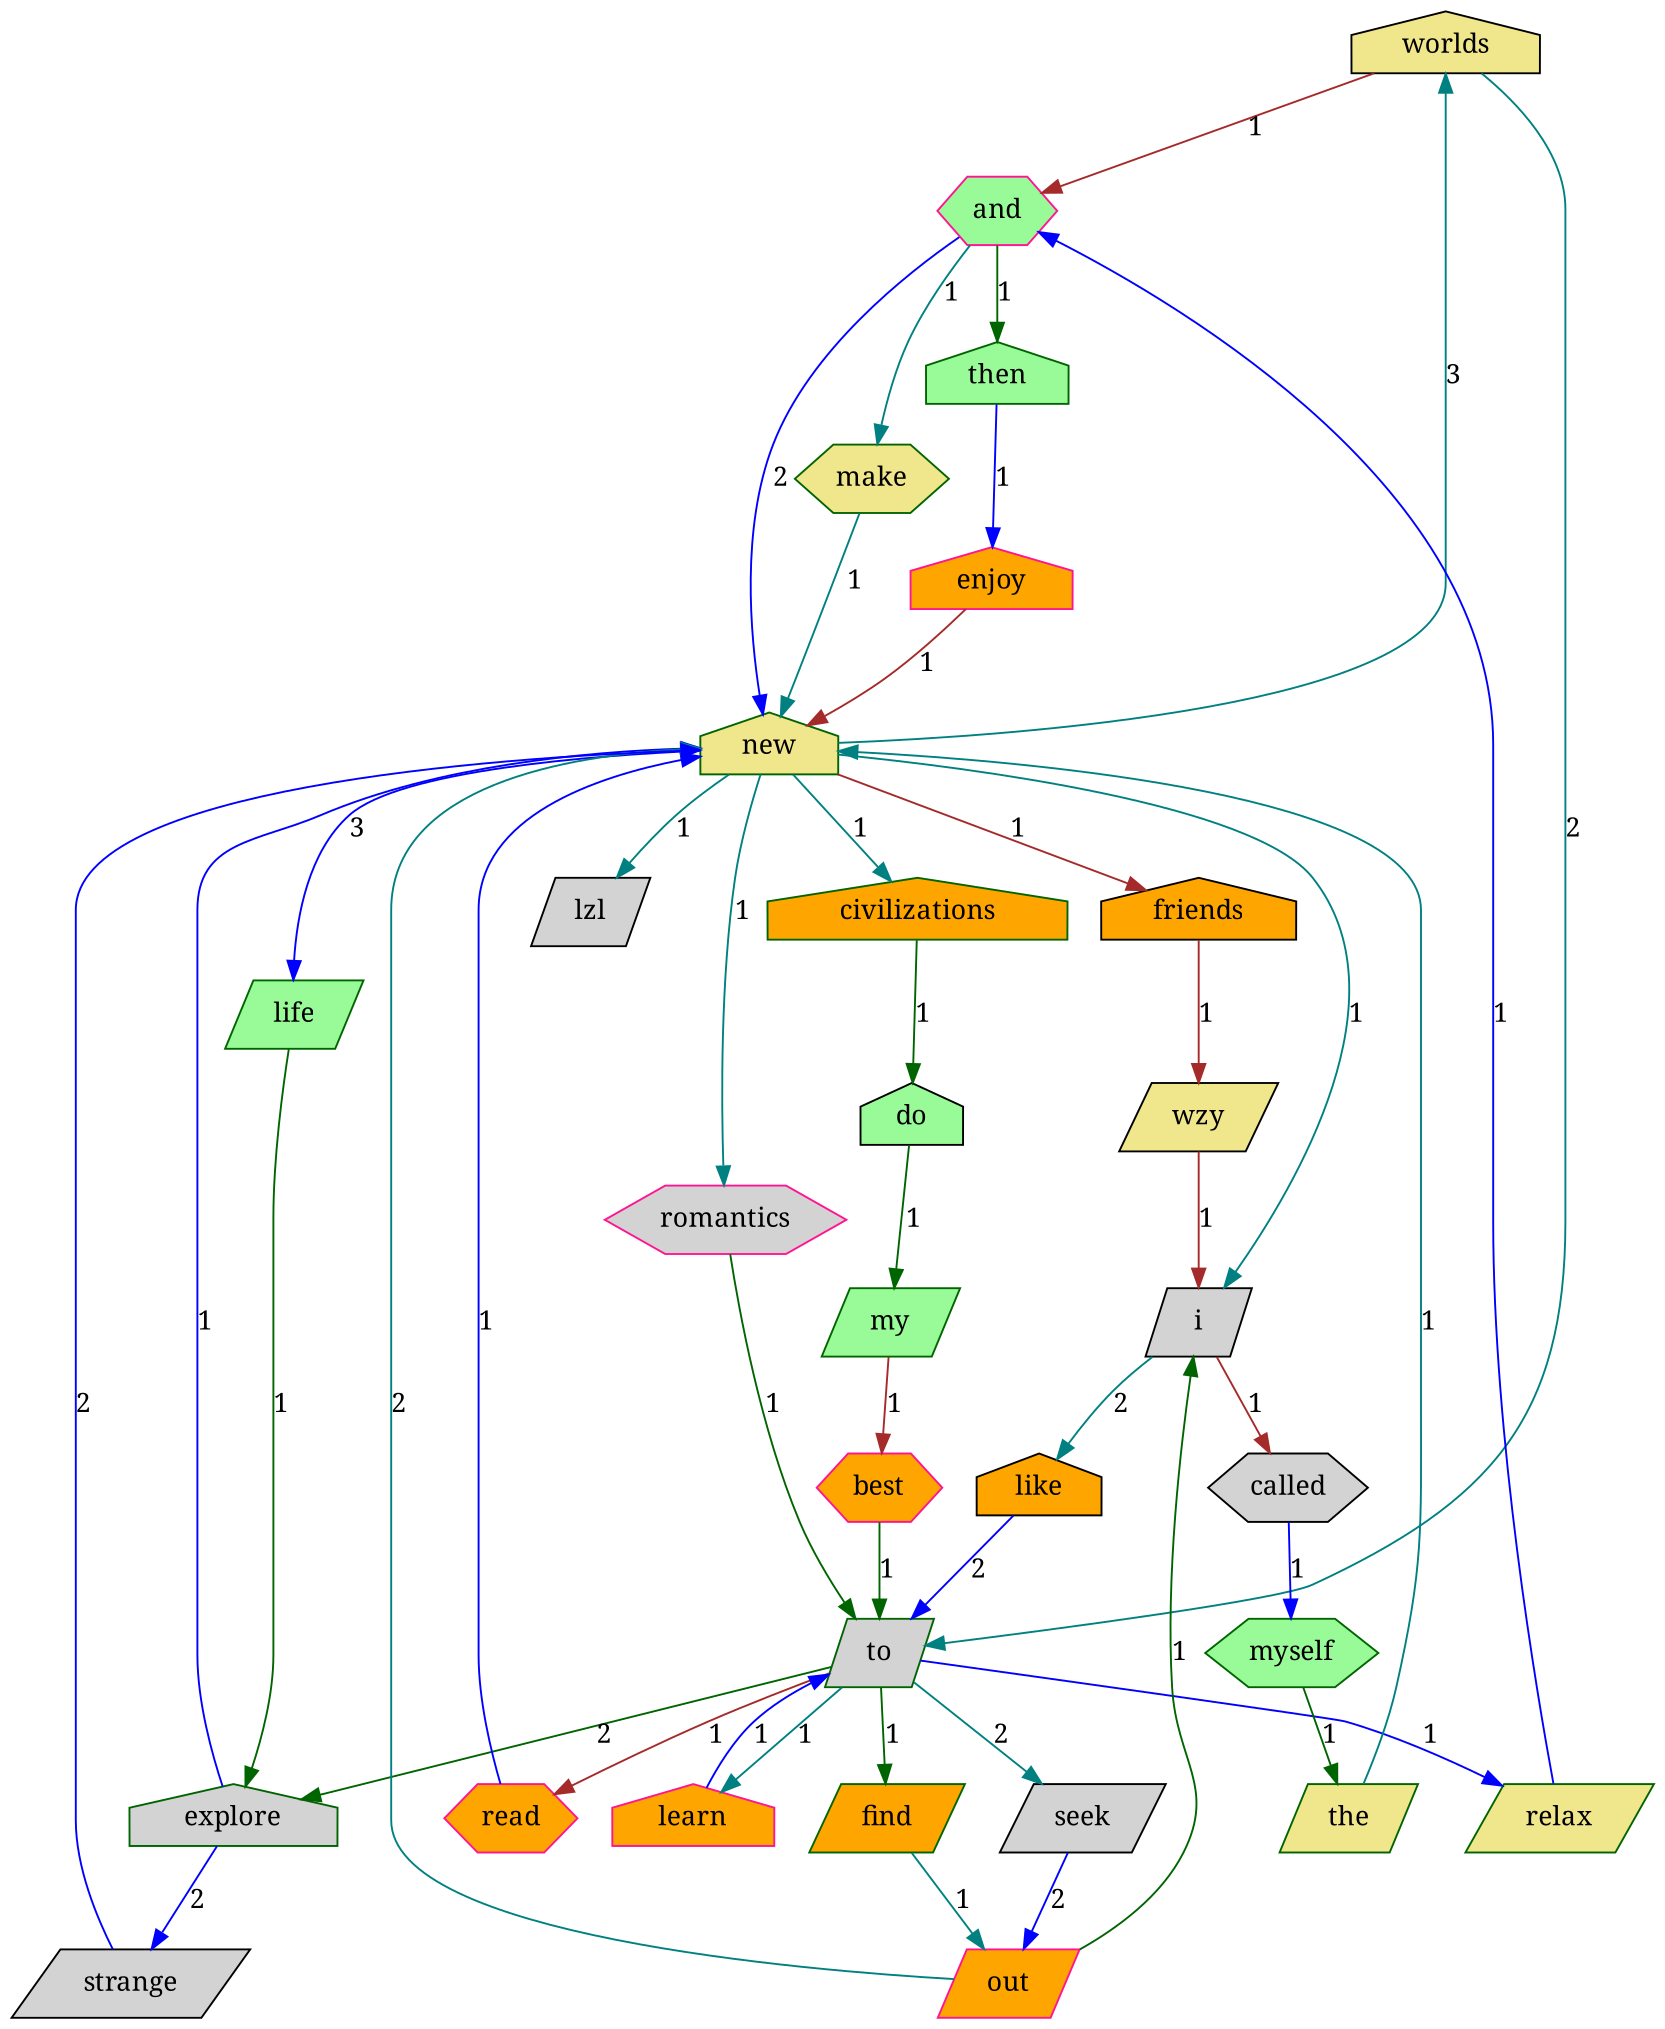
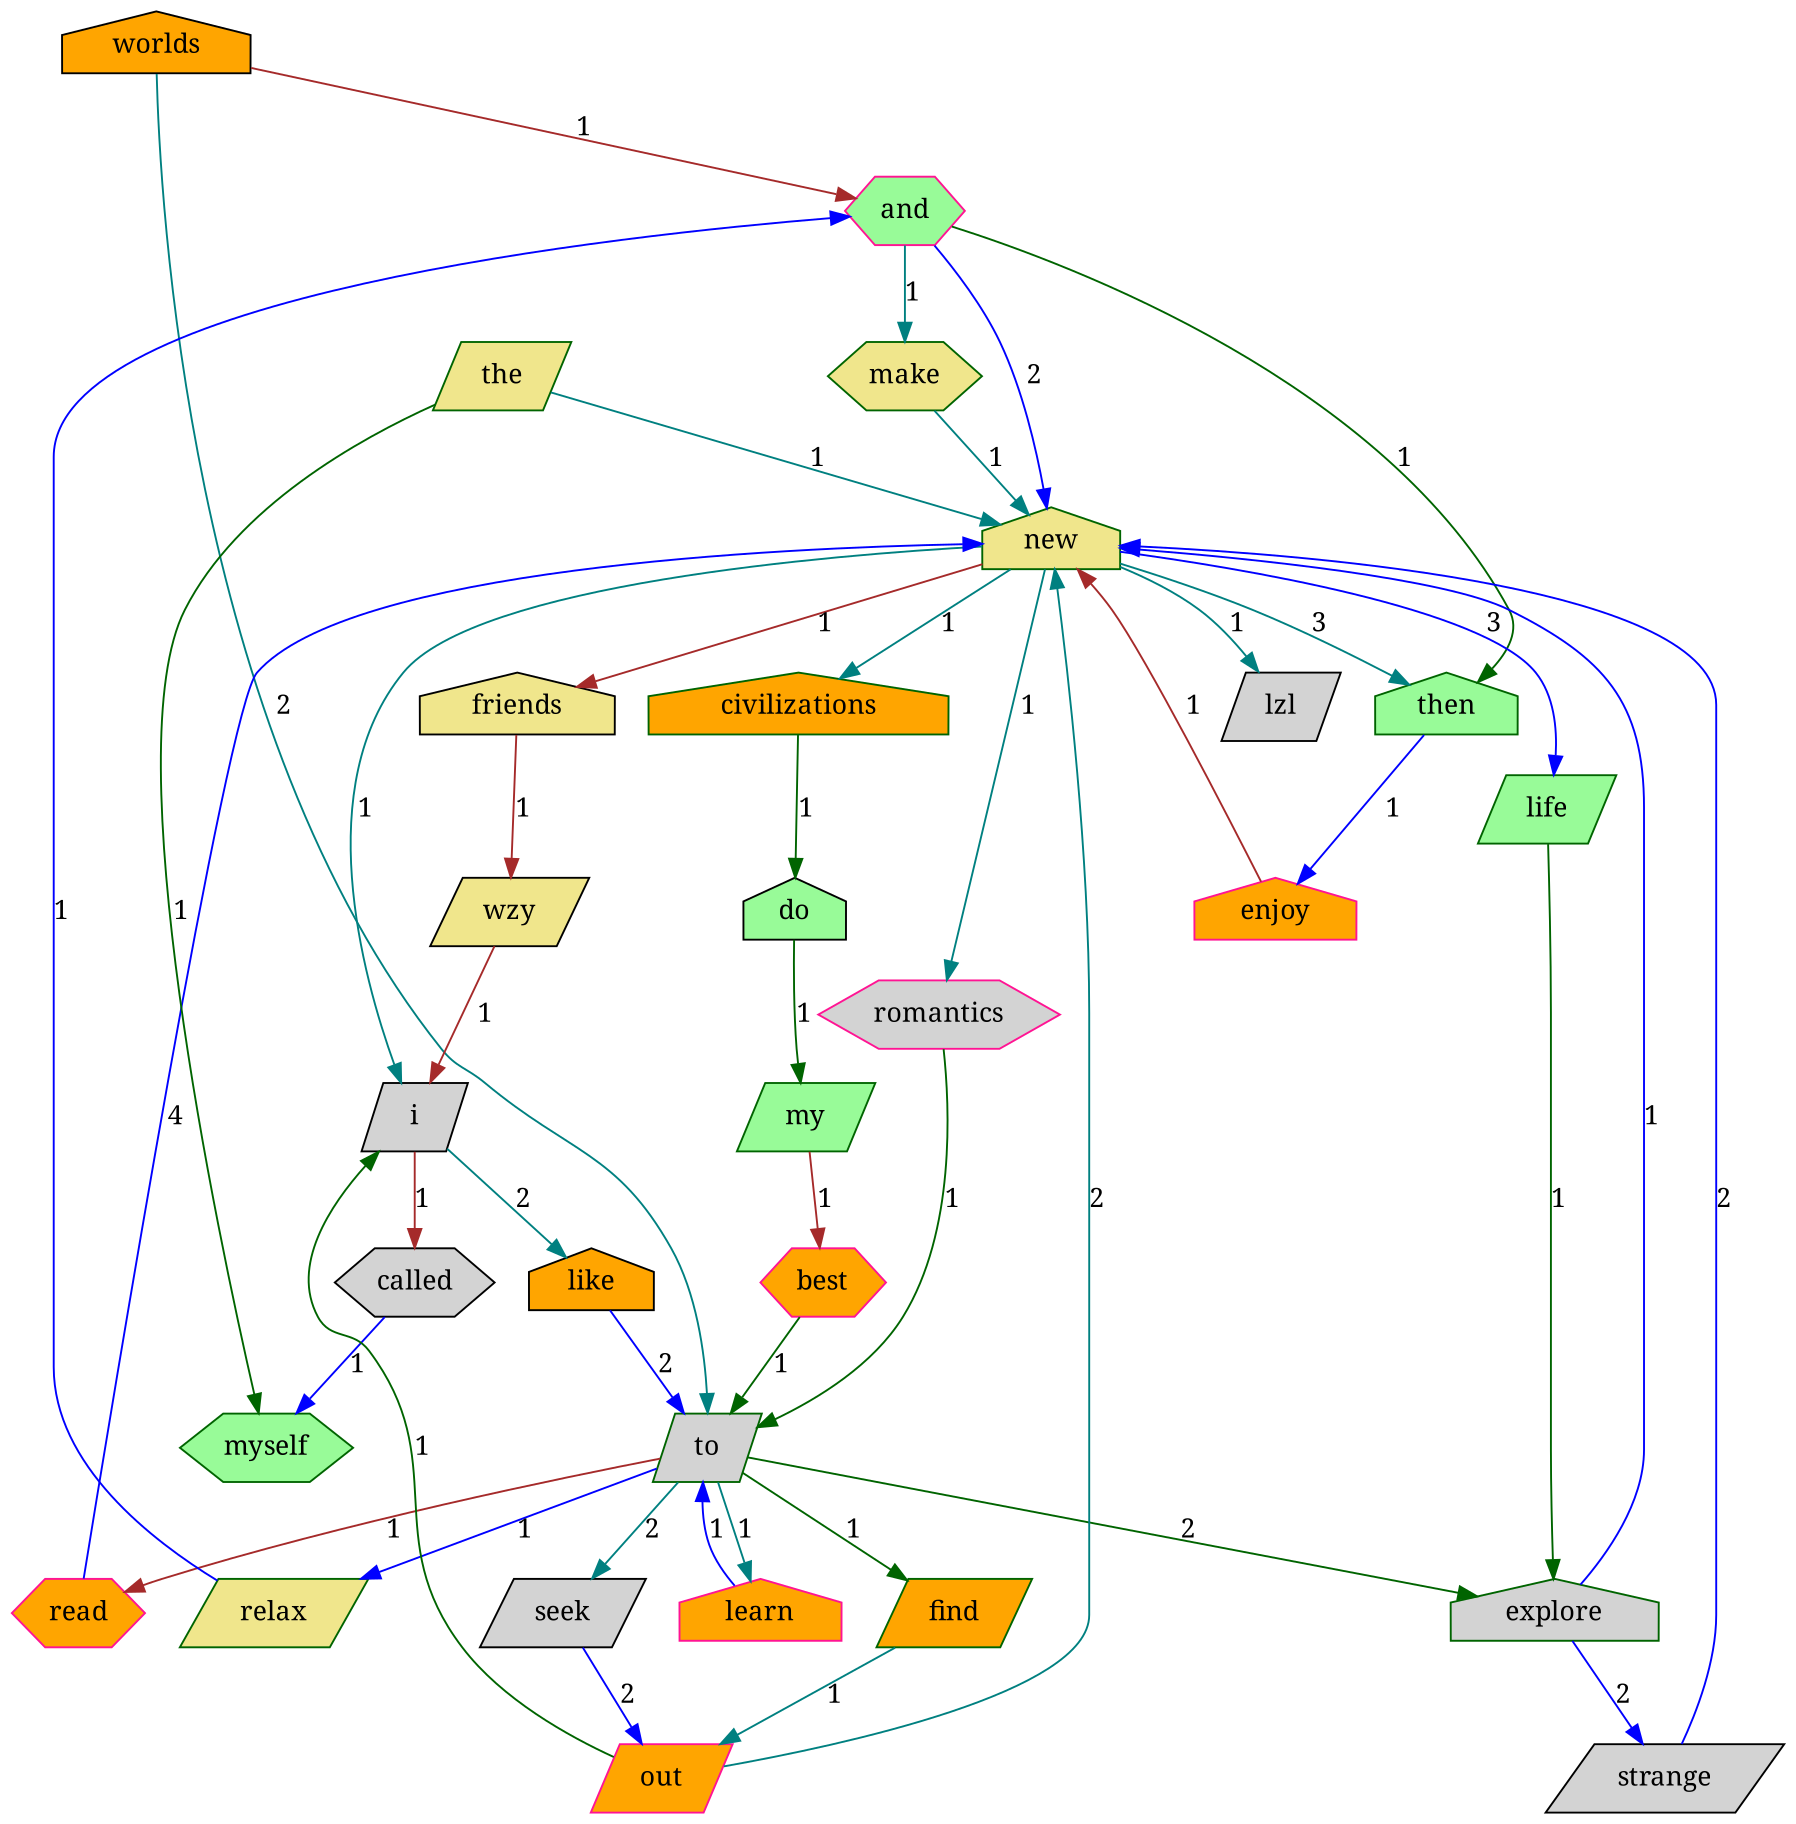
(1446, 46) -> (156, 46)
(1397, 645) -> (1259, 613)
(1199, 912) -> (517, 707)
(486, 1322) -> (175, 1117)
(1318, 1730) -> (164, 840)
